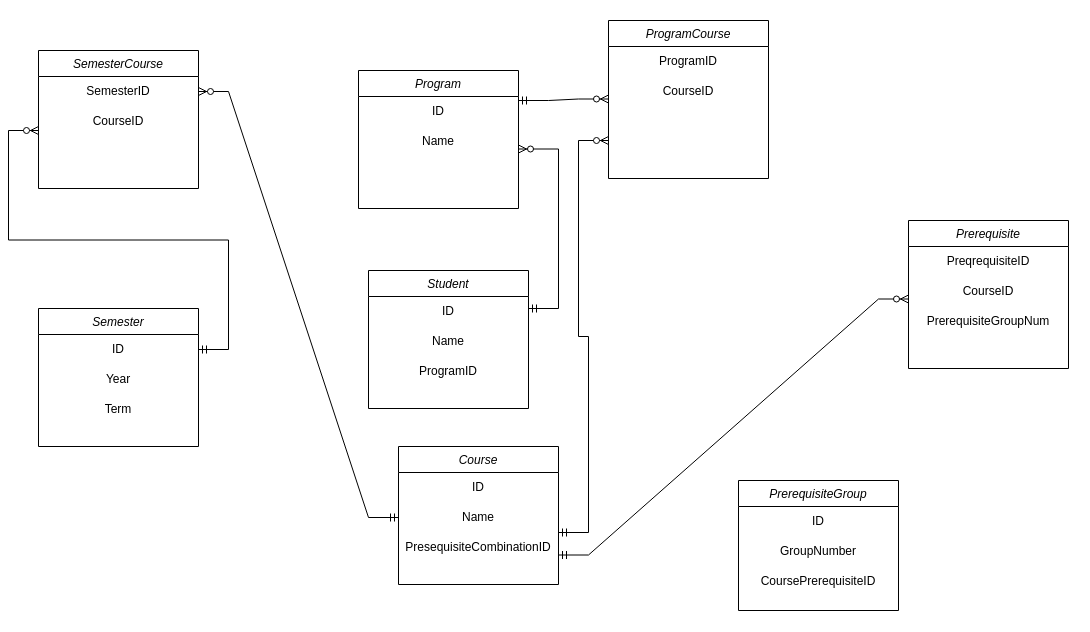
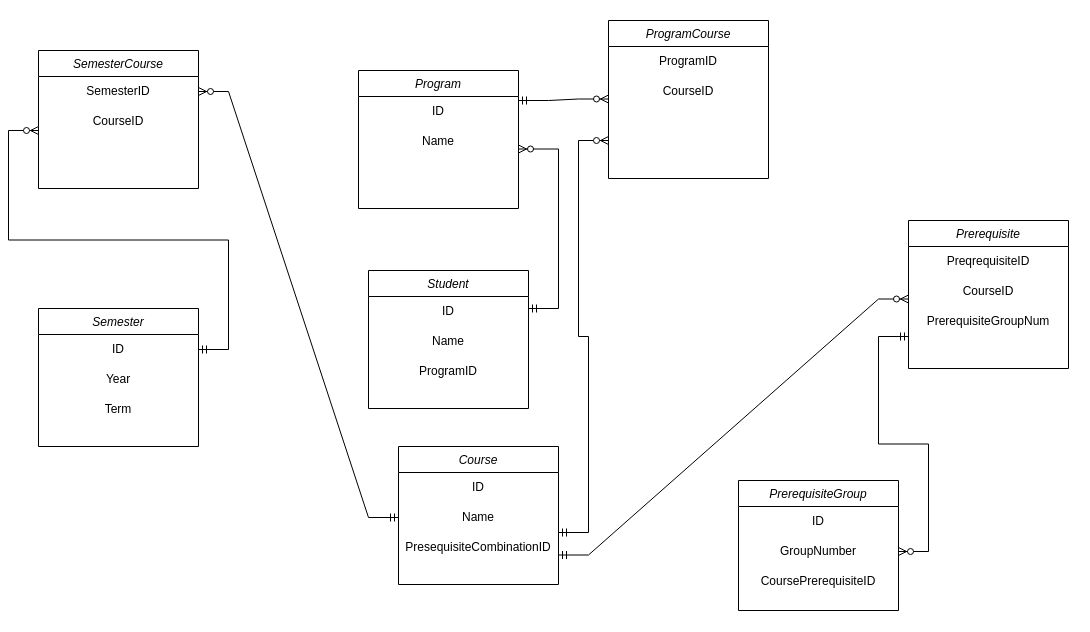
none -> (904, 444)
